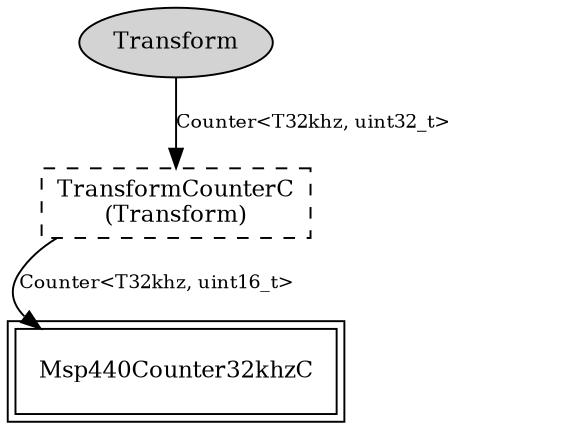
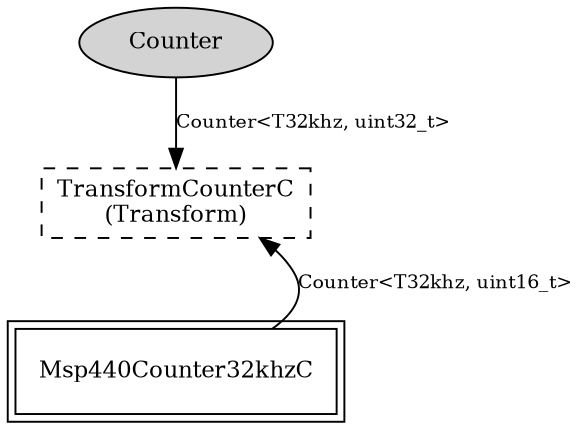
(176, 43) -> (176, 43)
(20, 271) -> (299, 291)
